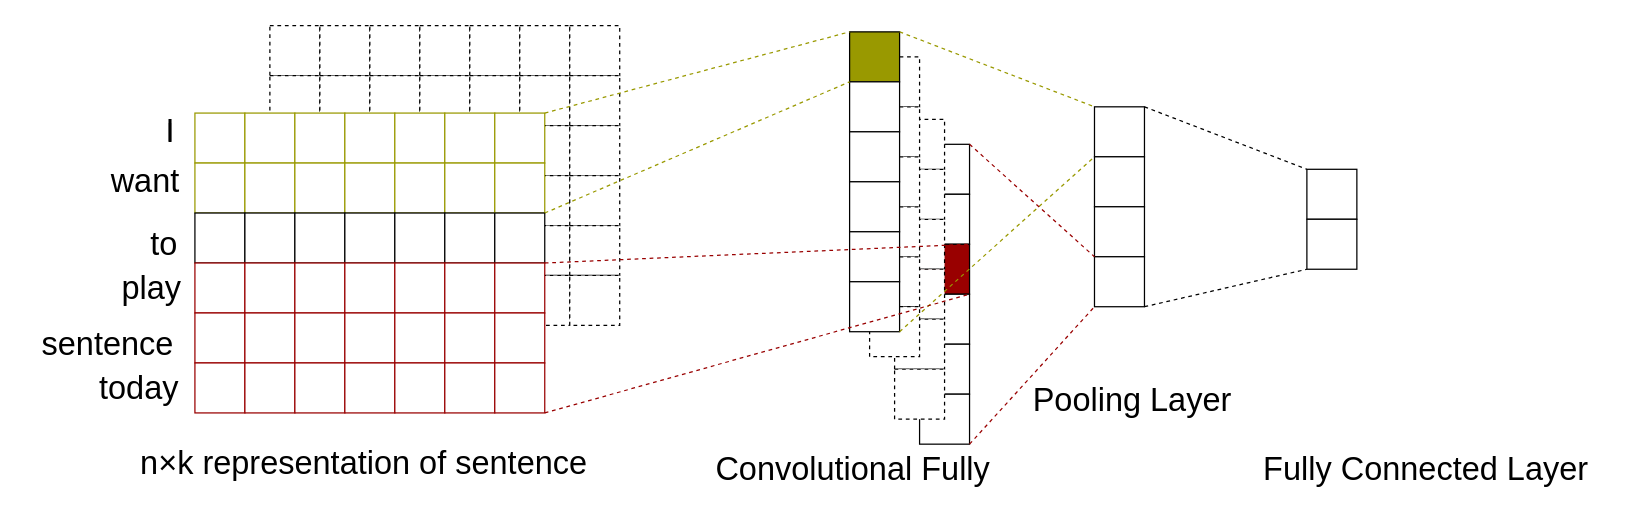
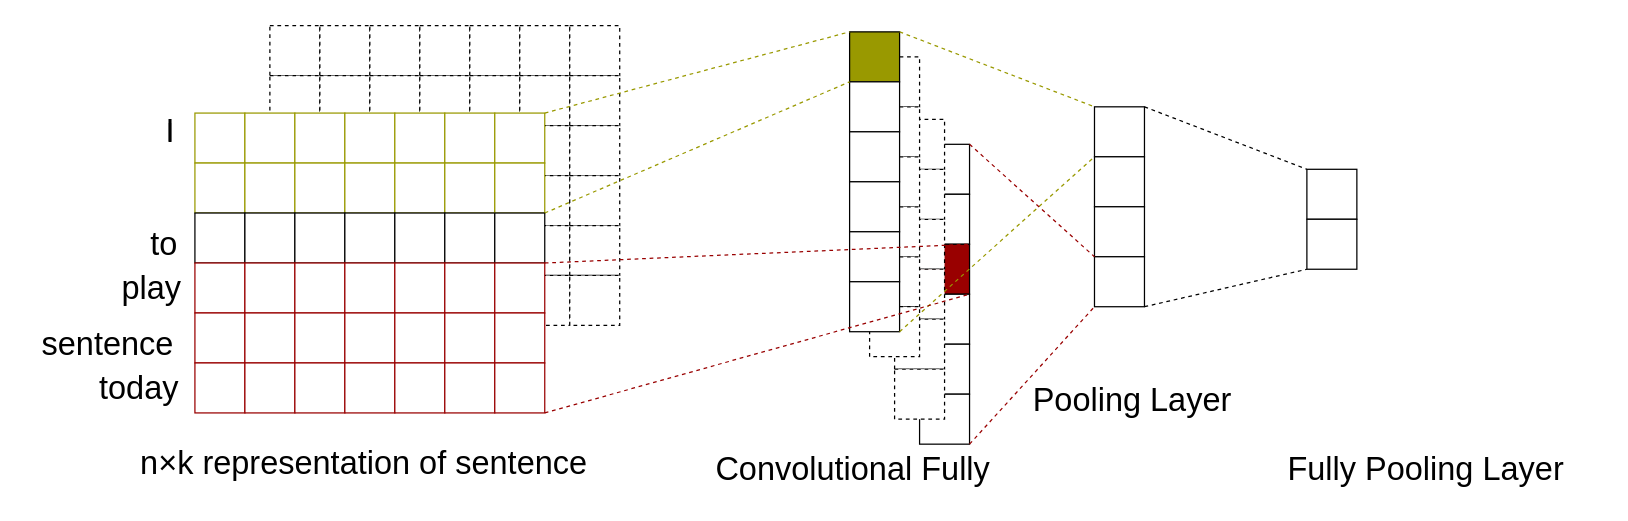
(144, 182) -> none
(1426, 469) -> (1426, 469)
